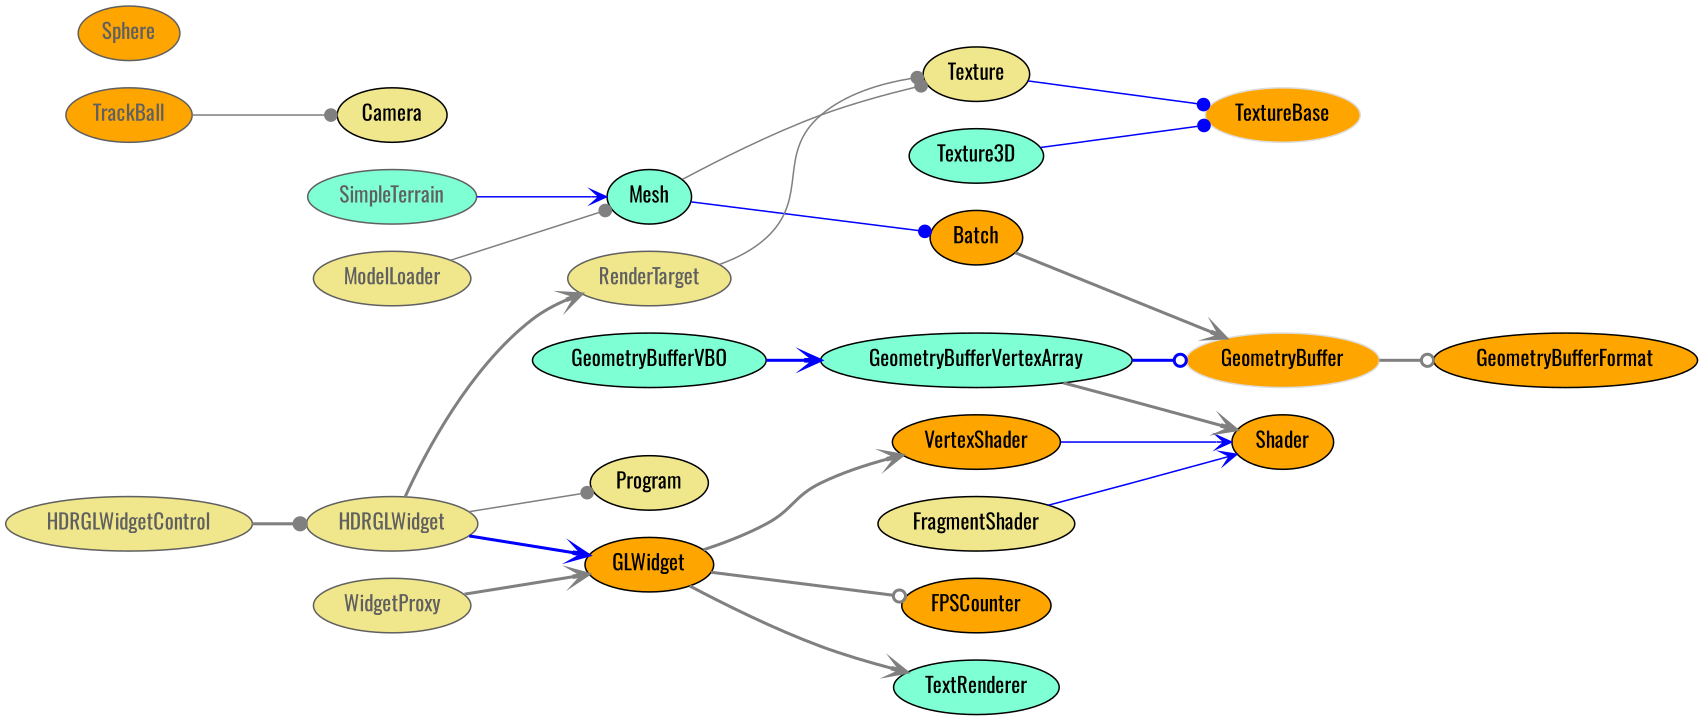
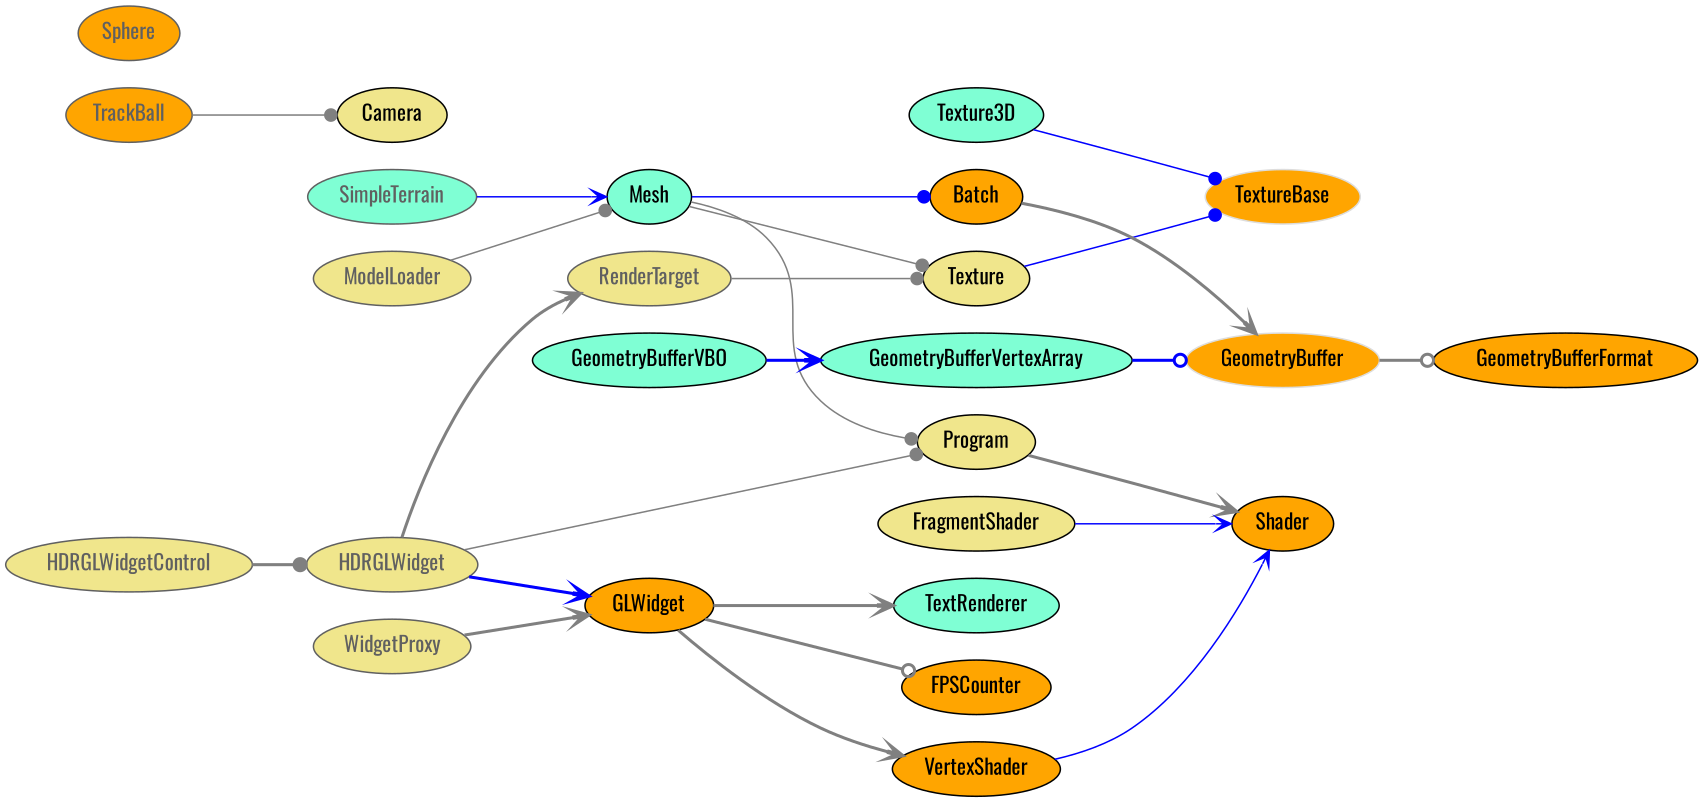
none -> (793, 324)
(1143, 404) -> (1125, 481)
